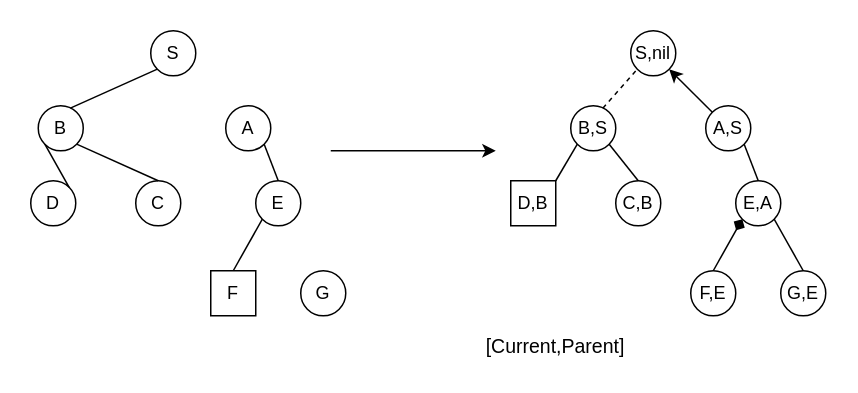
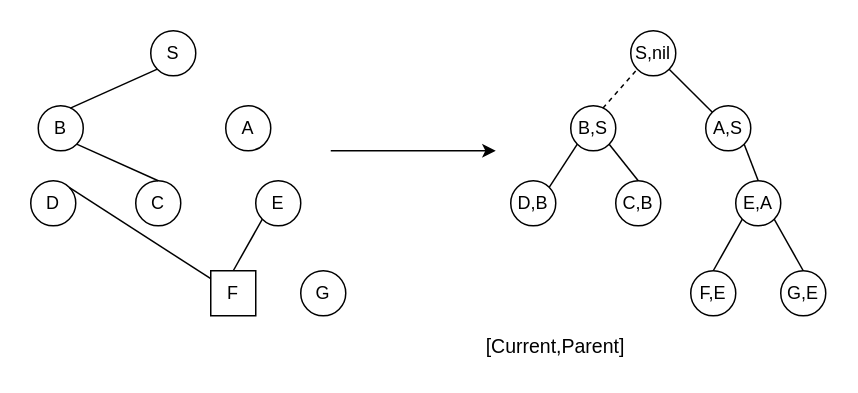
(677, 77) -> (673, 73)
(271, 162) -> none
(57, 166) -> (140, 233)
(533, 203) -> (533, 203)
(736, 230) -> (739, 225)
